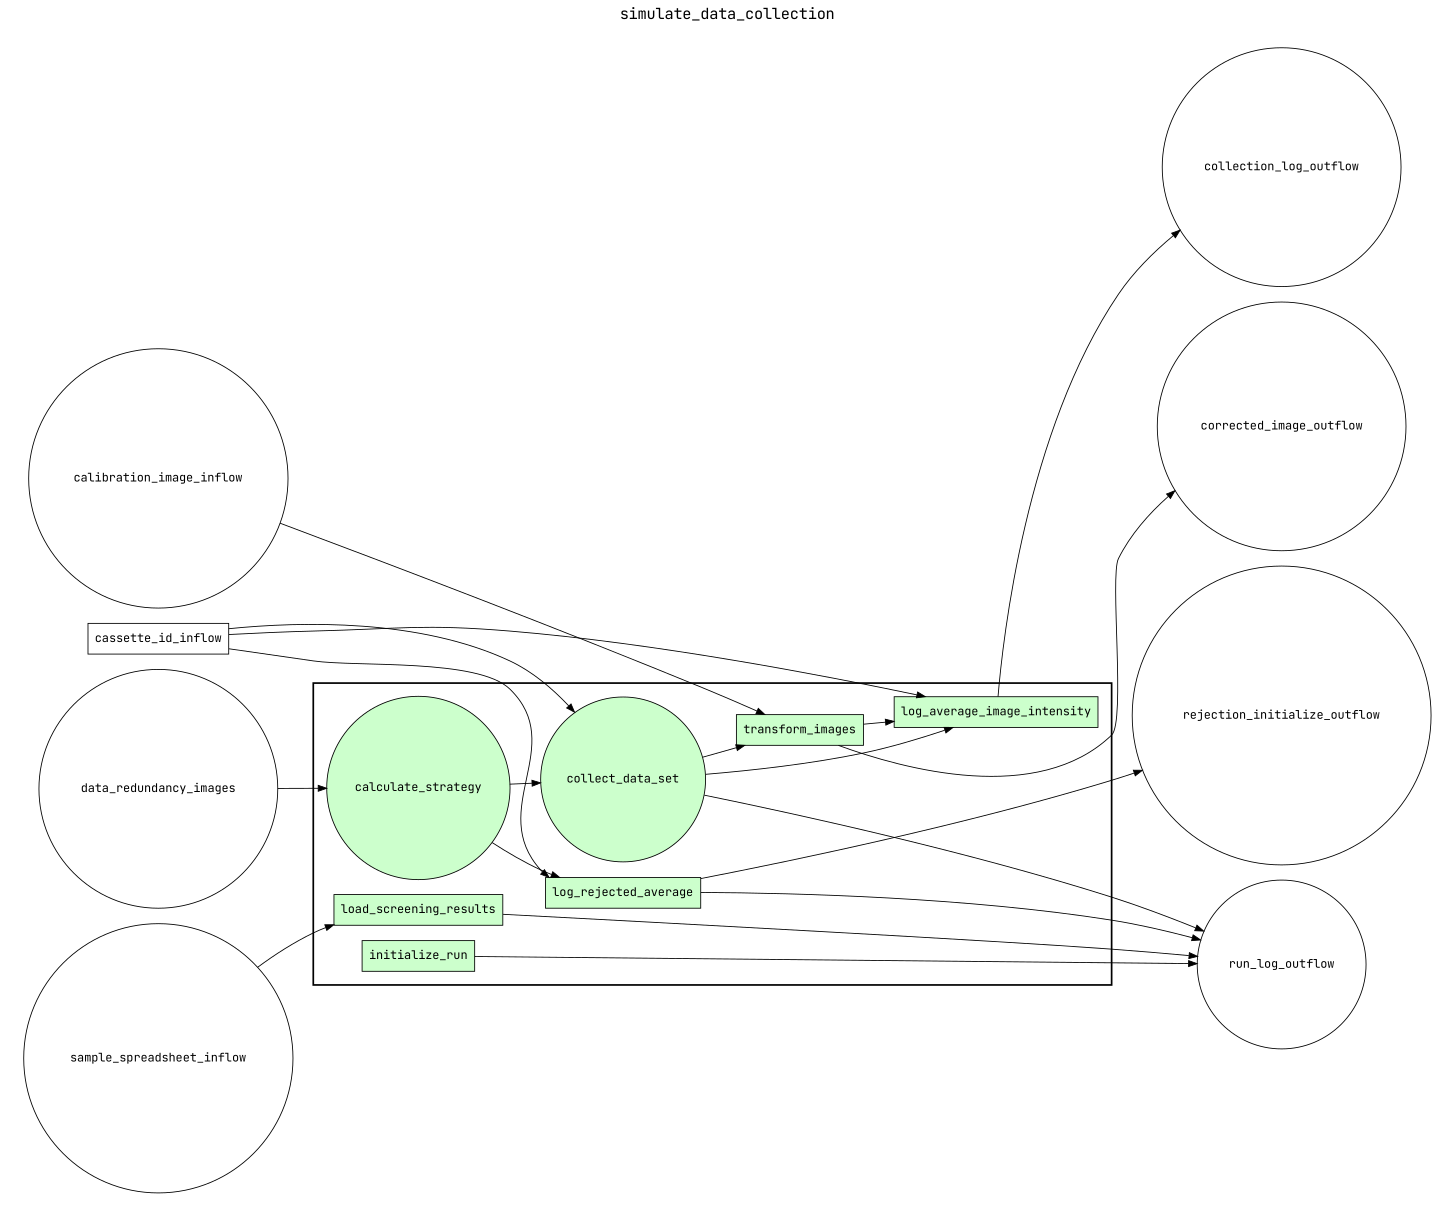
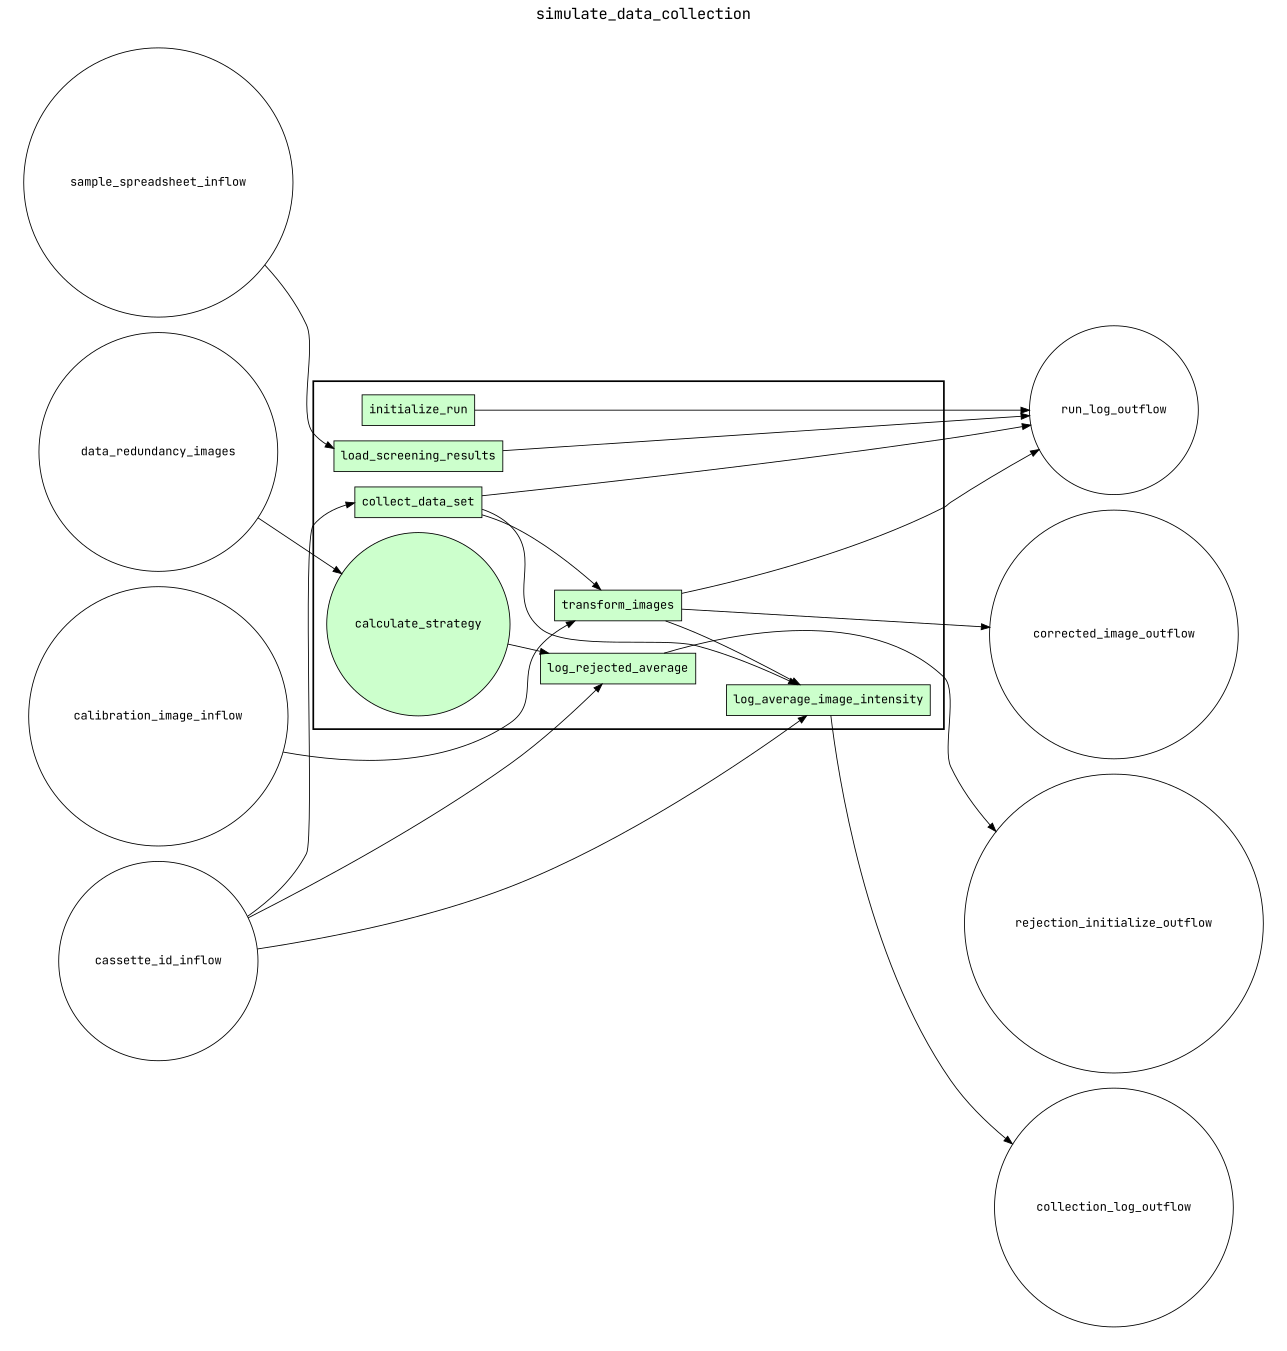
(158, 639) -> (158, 961)
(623, 779) -> (418, 502)
(520, 784) -> none
(948, 902) -> (864, 542)
